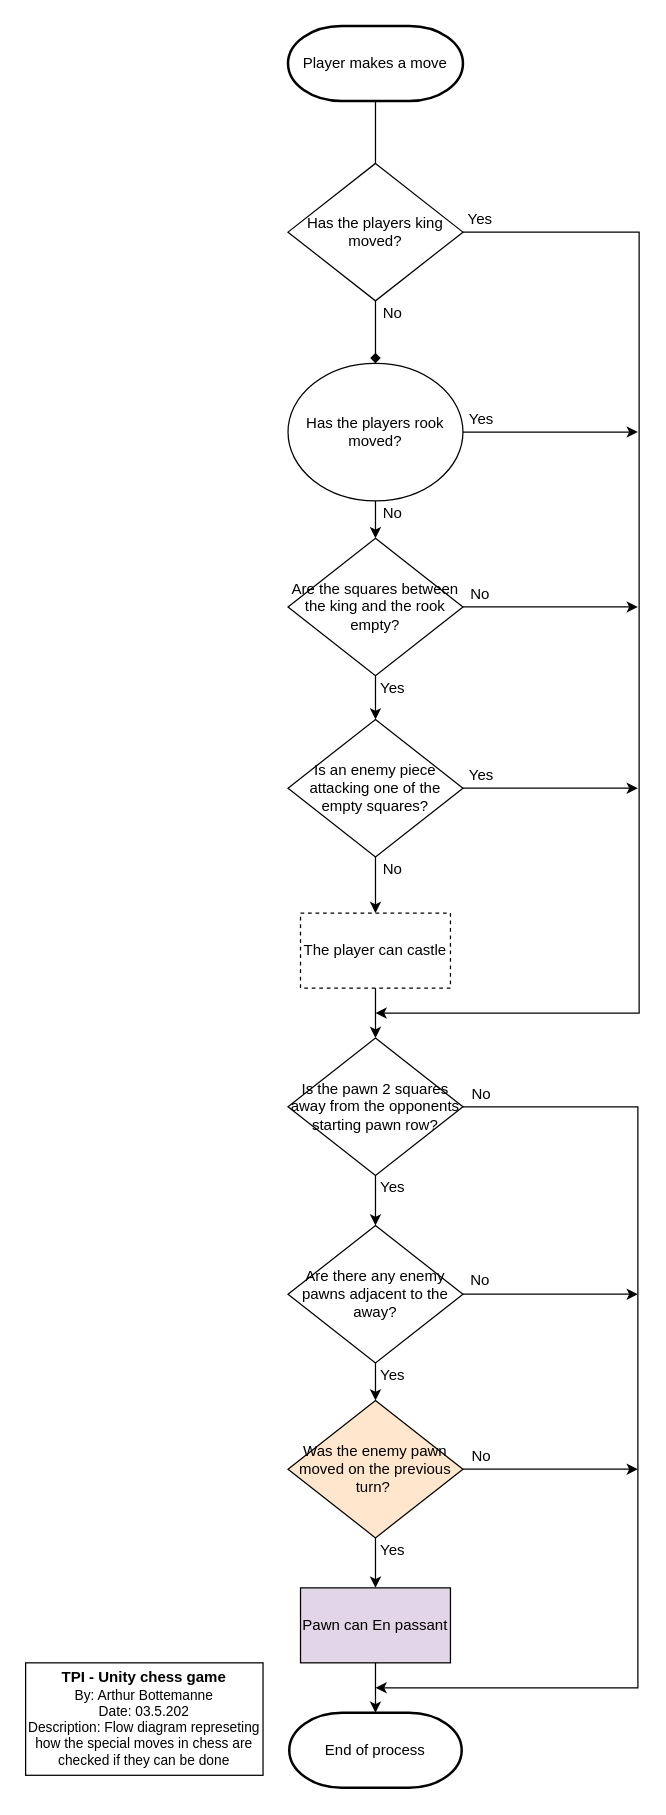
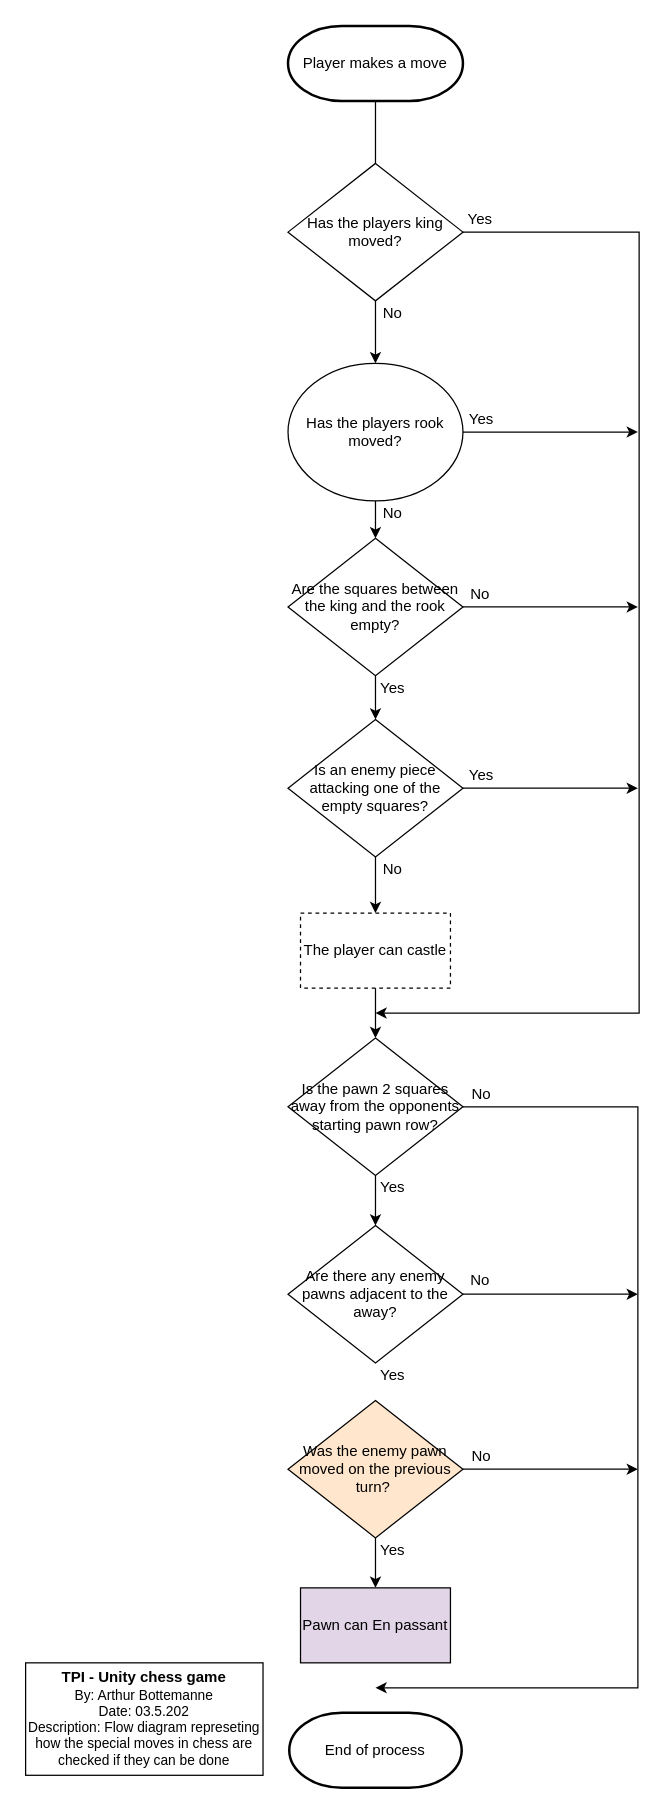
(376, 352) -> (376, 353)
(376, 1386) -> none
(376, 1684) -> none
